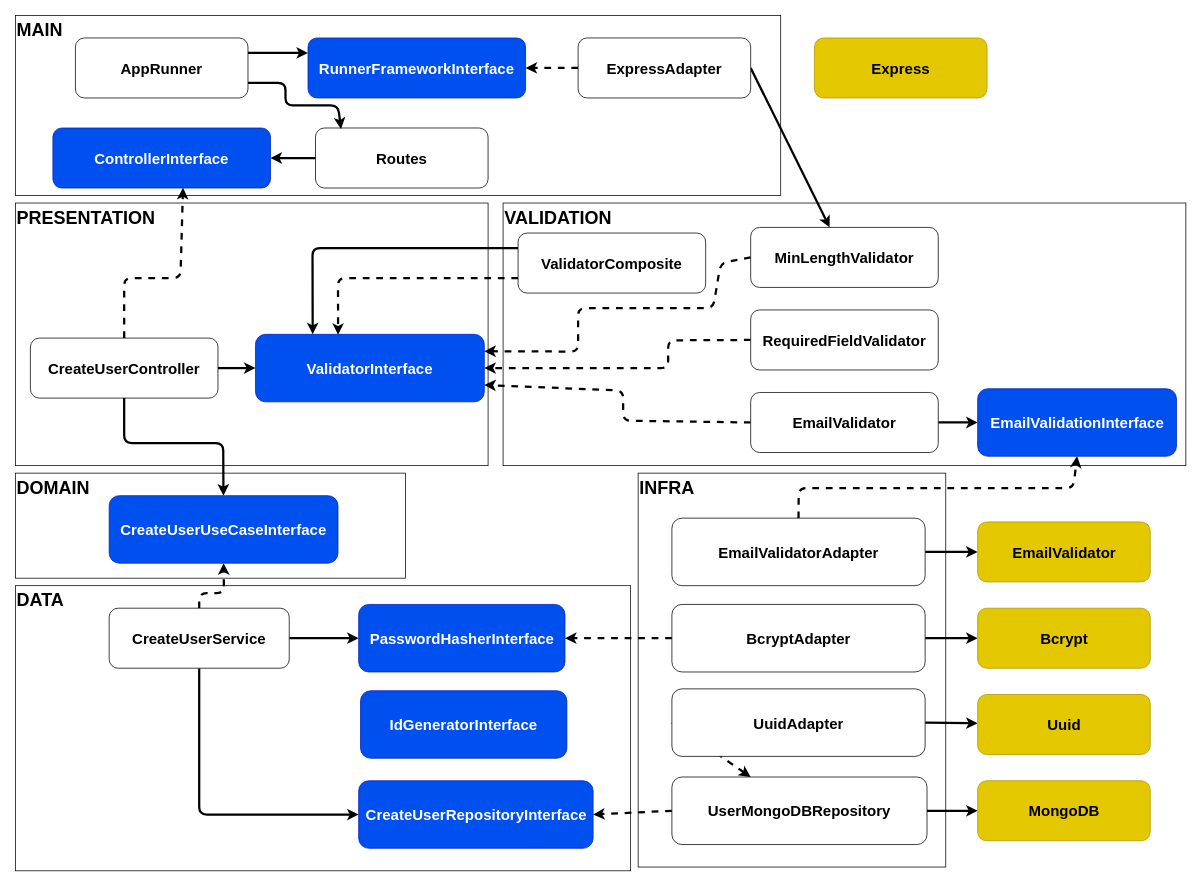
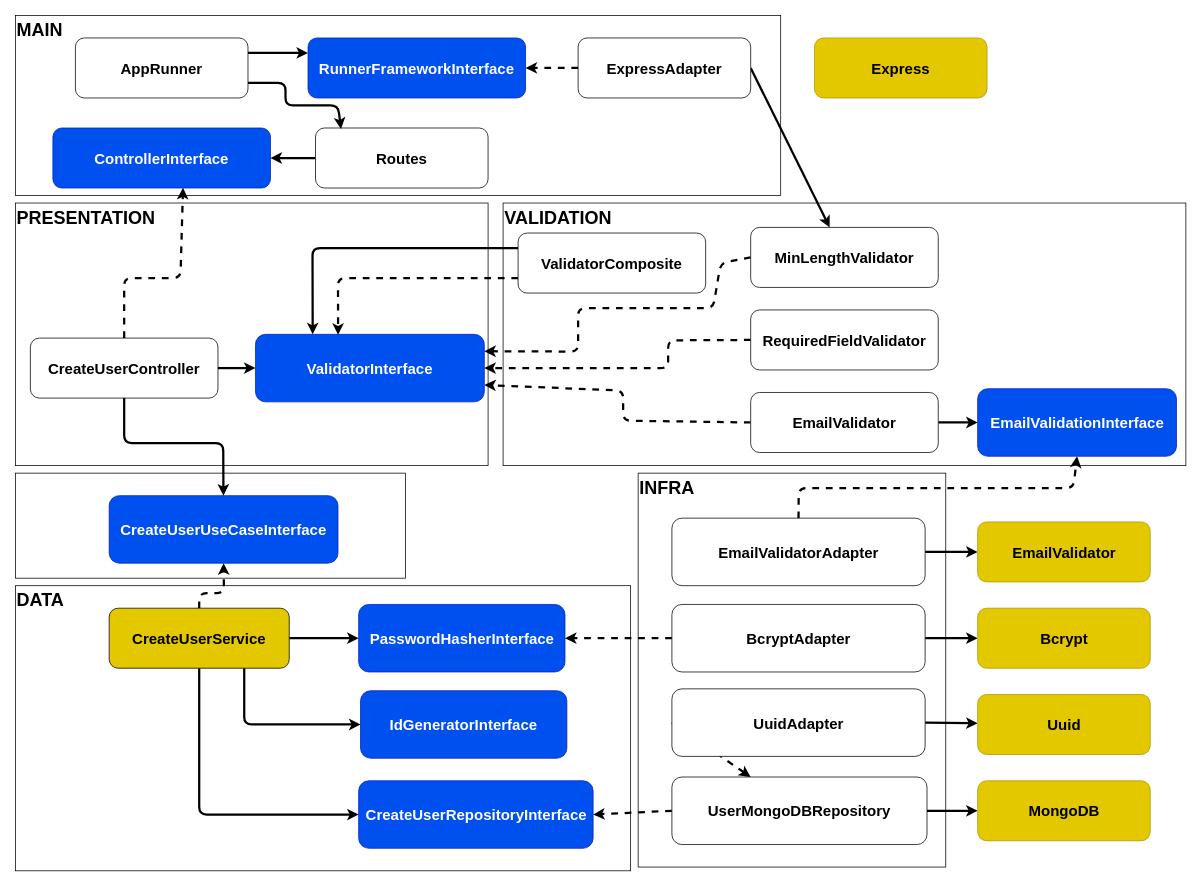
(53, 488) -> none
(199, 638) -> (199, 638)
none -> (273, 724)
